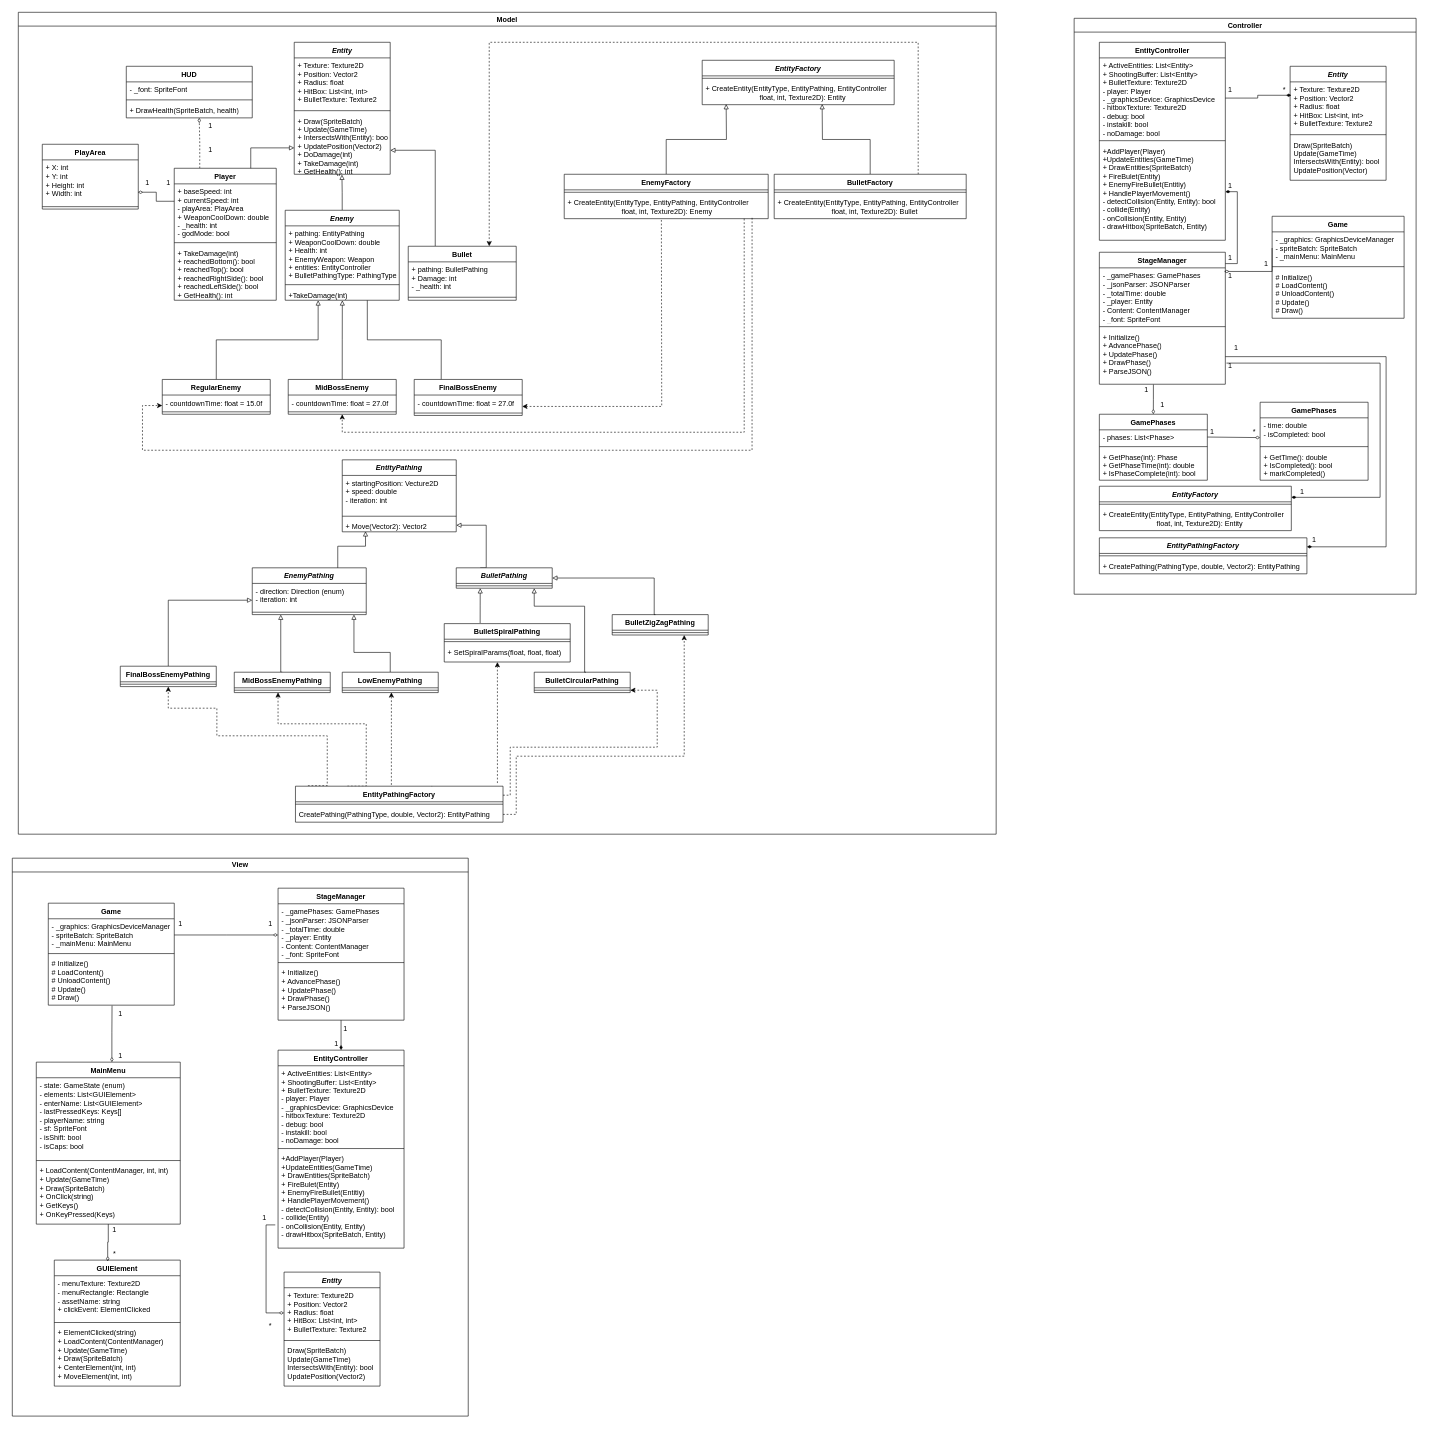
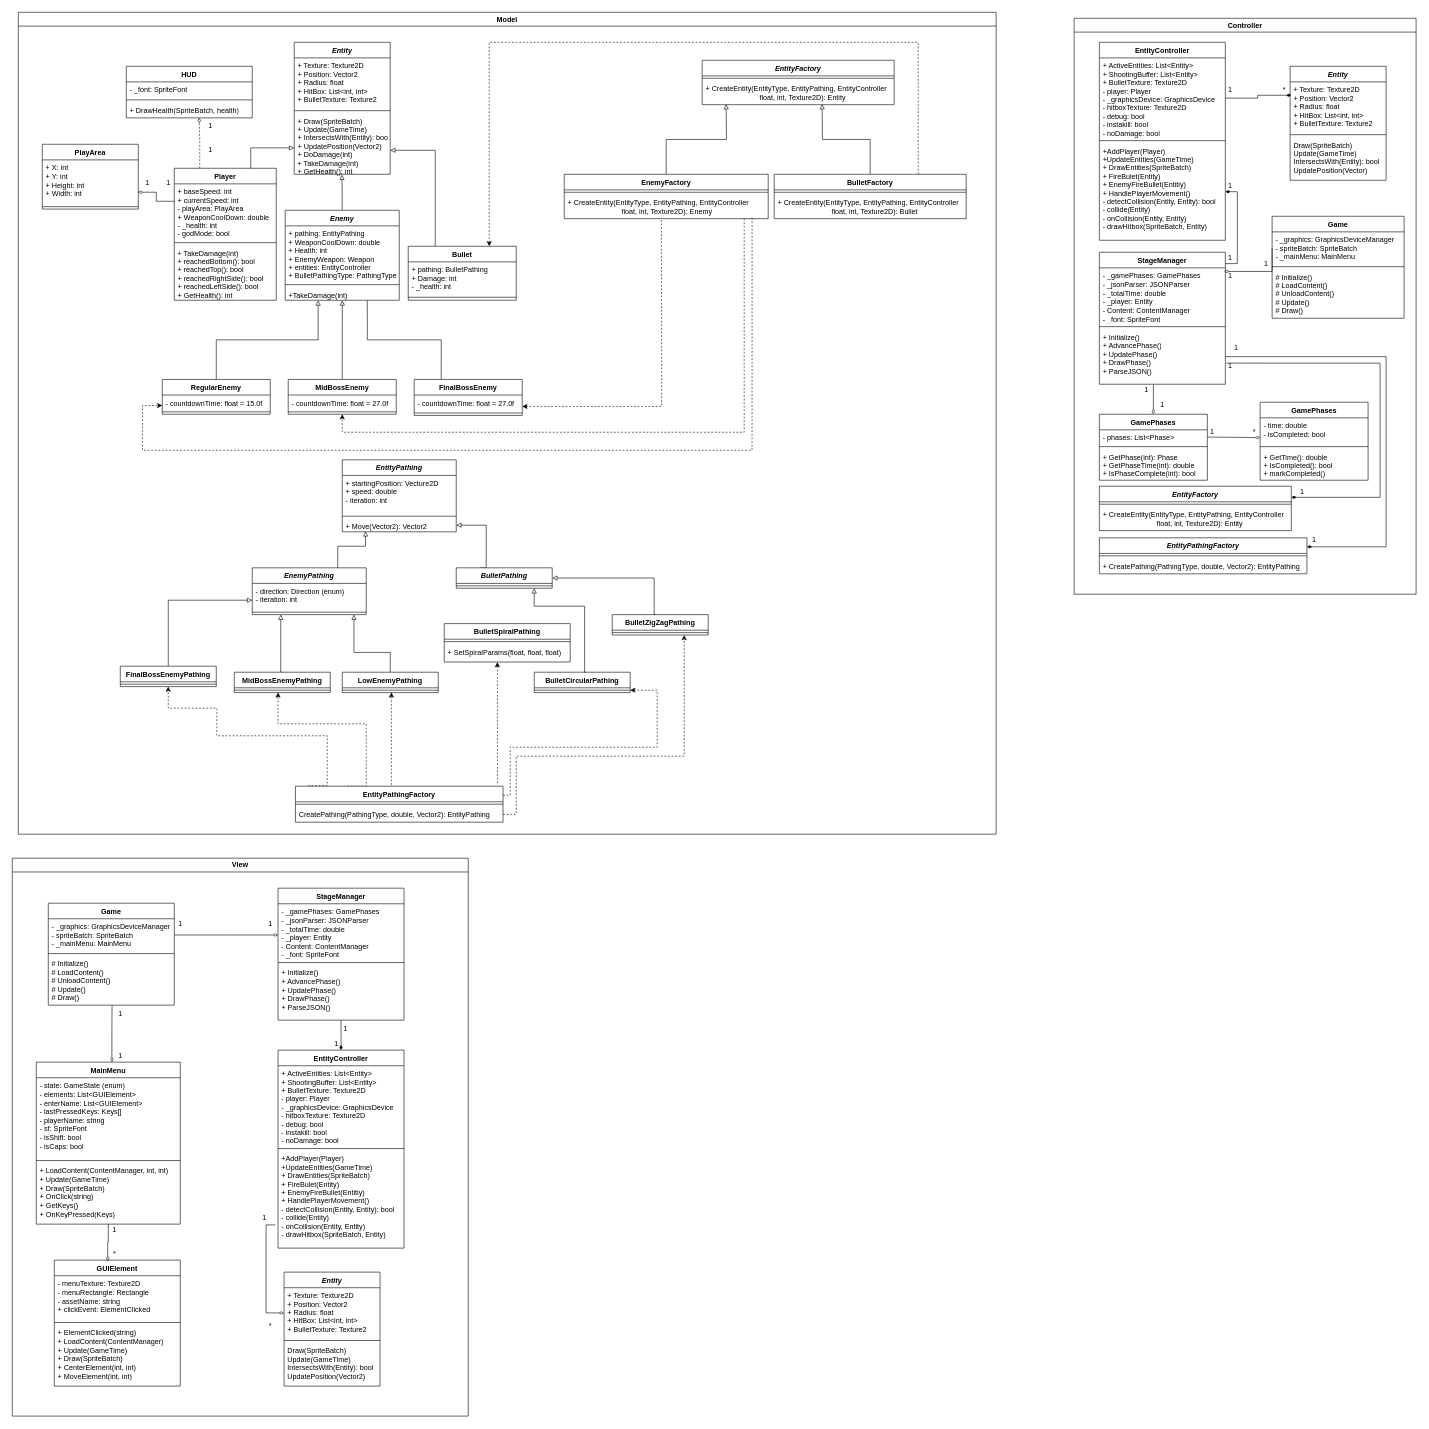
(480, 609) -> none
